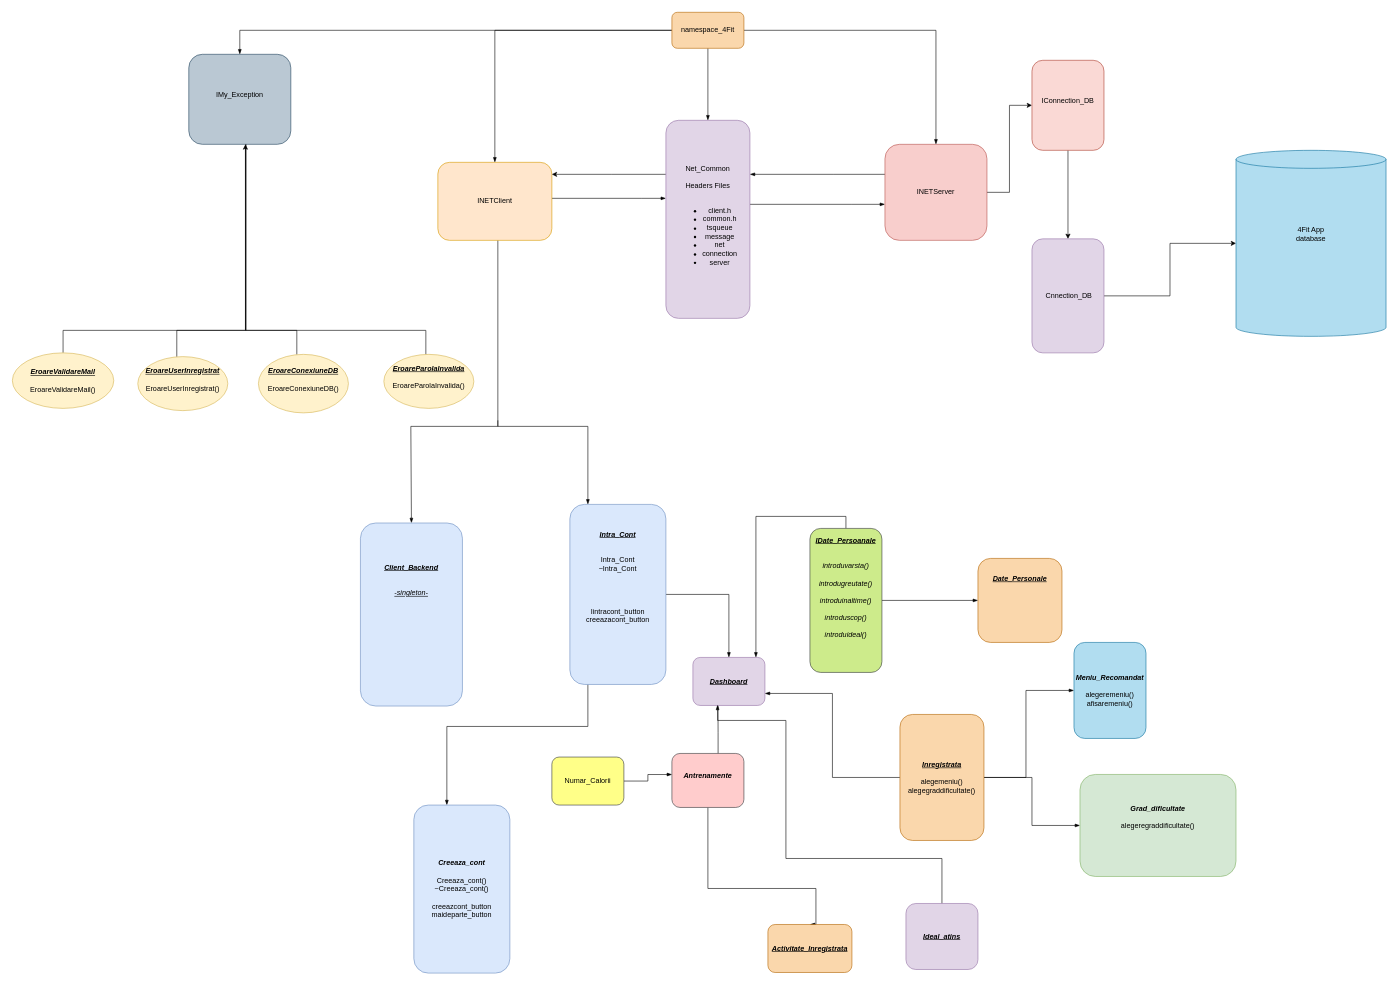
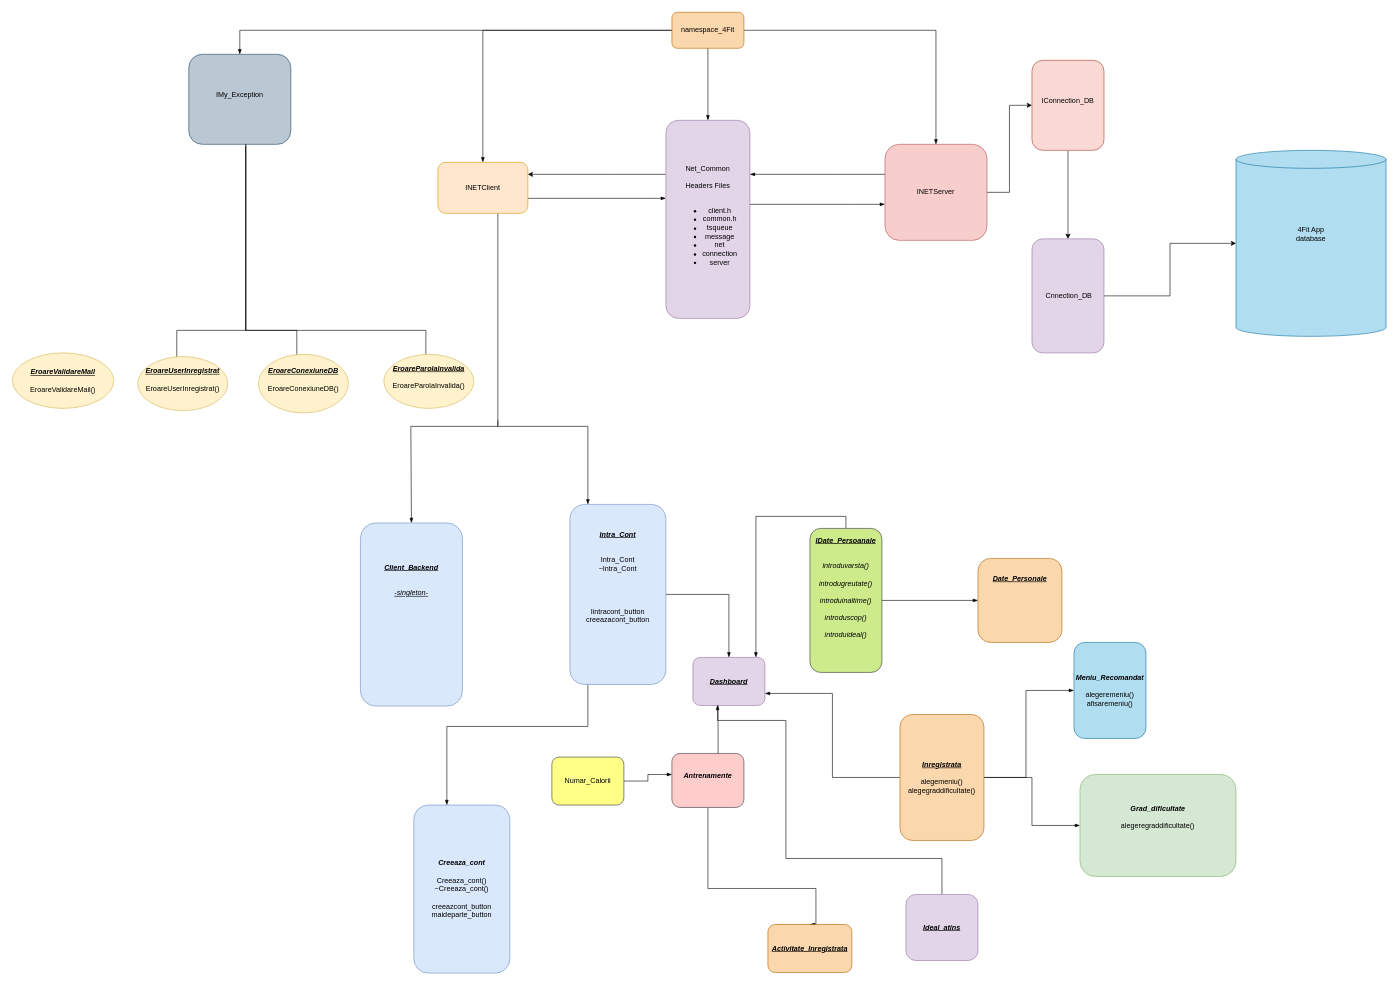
(495, 201) -> (483, 188)
(107, 330) -> none
(942, 936) -> (942, 927)
